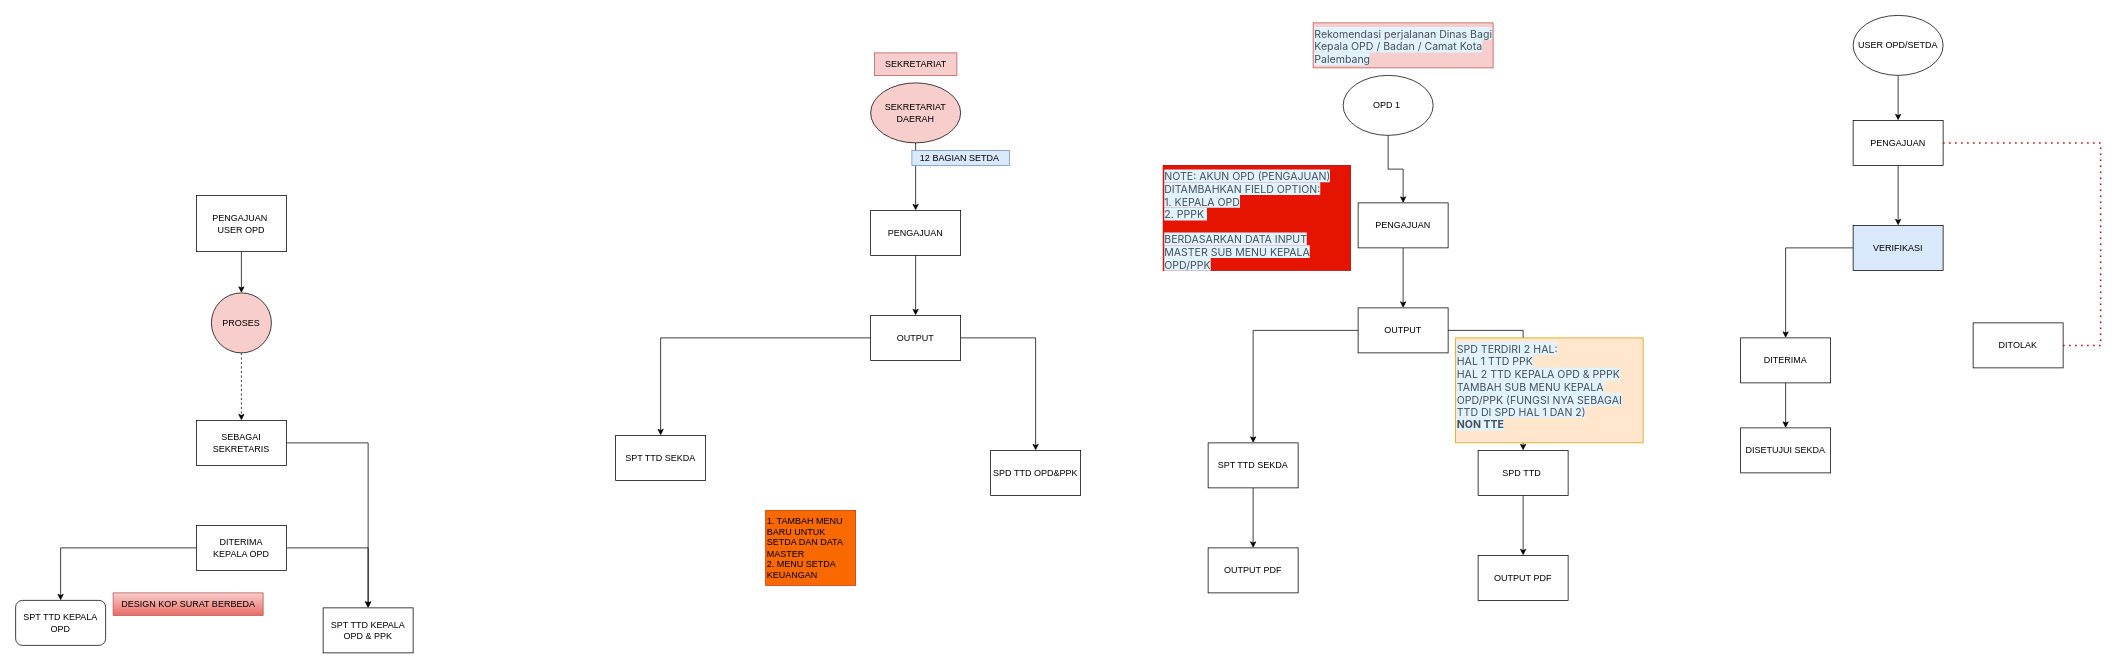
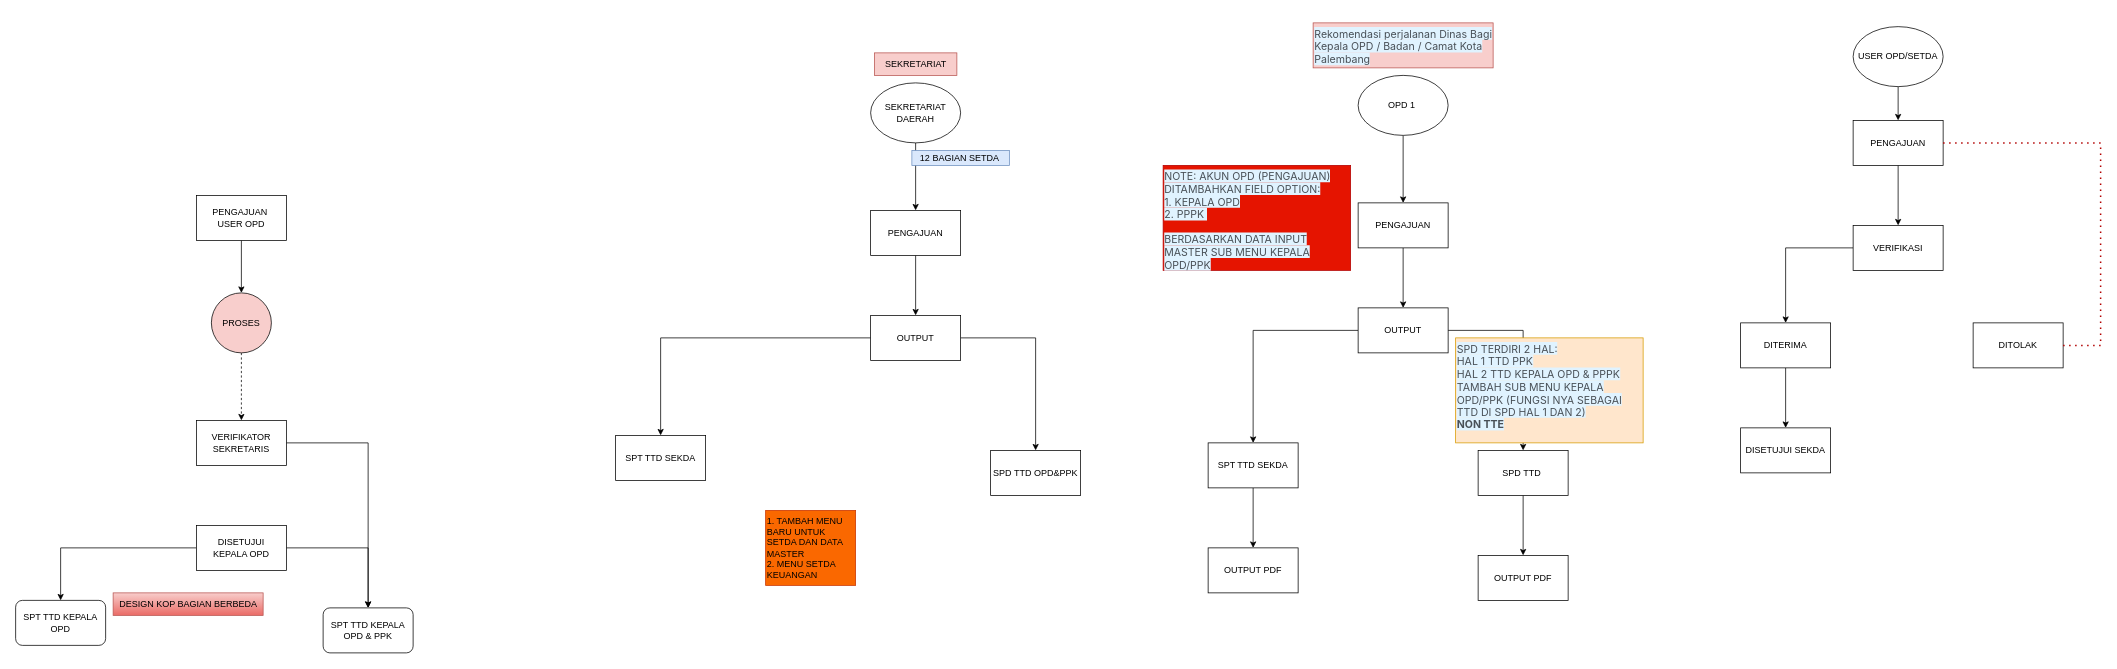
(1898, 45) -> (1898, 57)
(1388, 105) -> (1403, 105)
(915, 113) -> (915, 113)
(241, 224) -> (241, 218)
(1898, 248) -> (1898, 248)
(1785, 360) -> (1785, 345)
(241, 443) -> (241, 443)
(241, 548) -> (241, 548)
(188, 604) -> (188, 604)
(368, 630) -> (368, 630)
